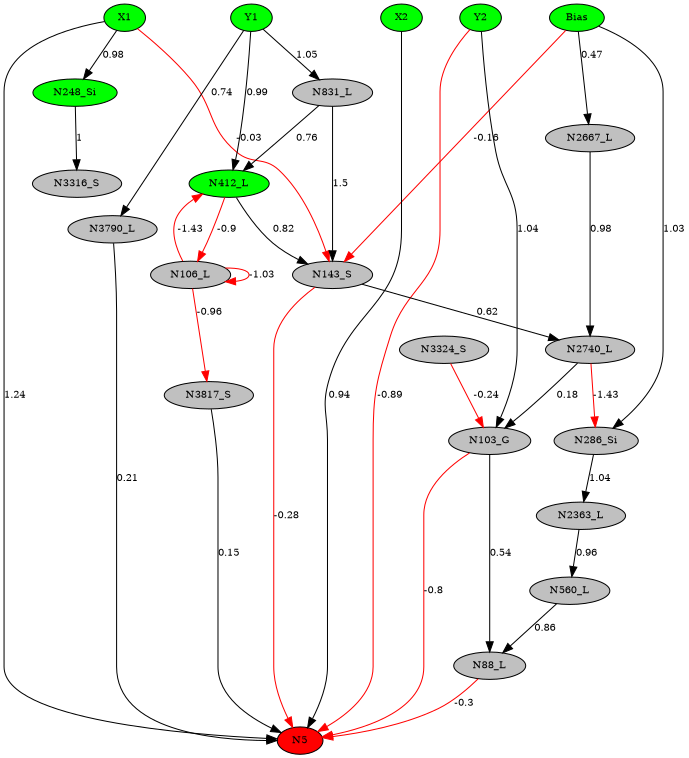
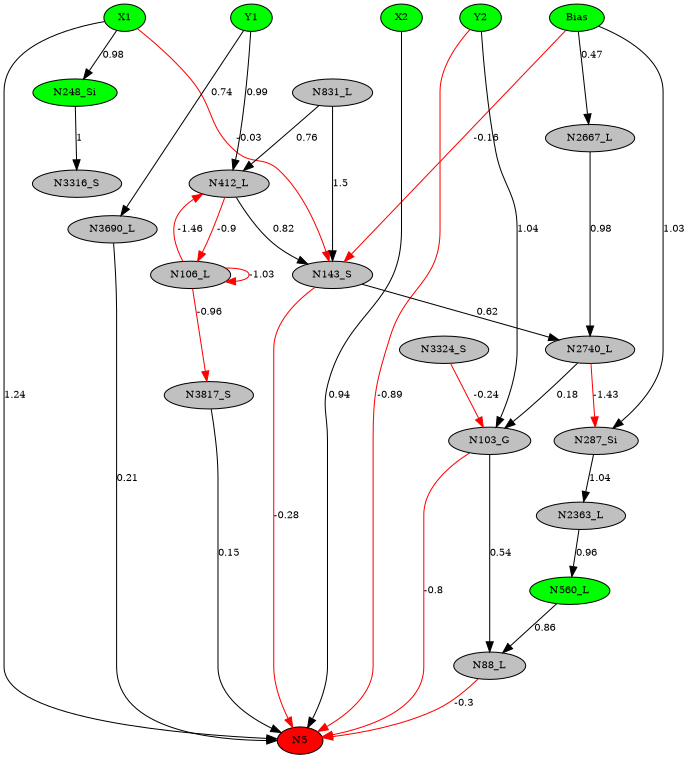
(287, 51) -> none
(229, 184) -> (229, 184)
(113, 229) -> (113, 229)
(190, 229) -> (190, 229)
(596, 441) -> (596, 441)
(570, 591) -> (570, 591)
